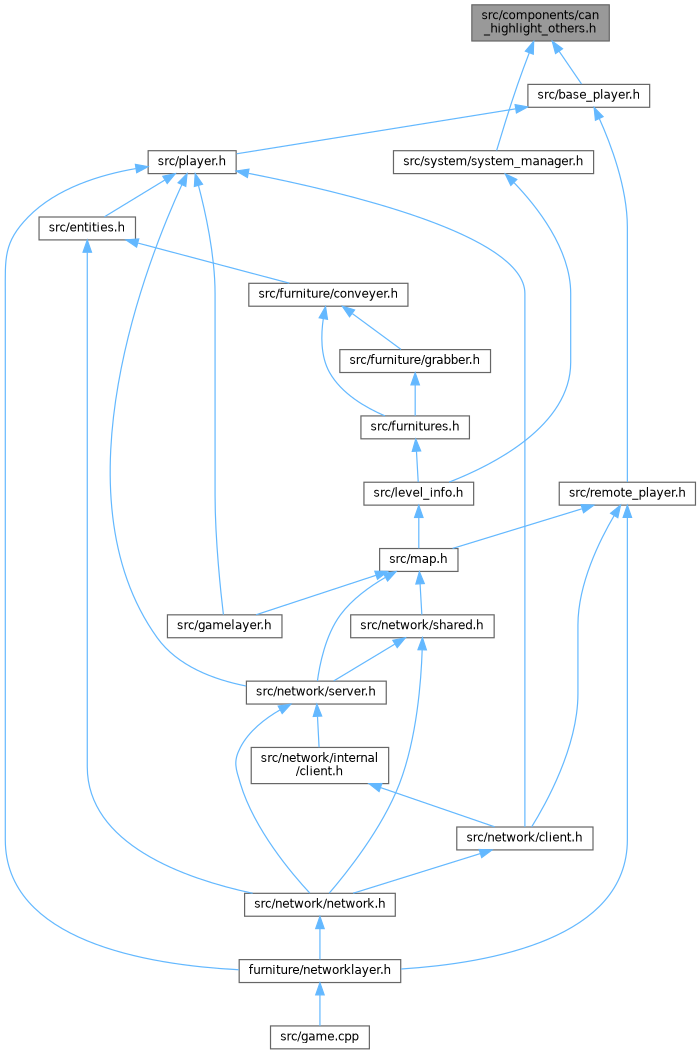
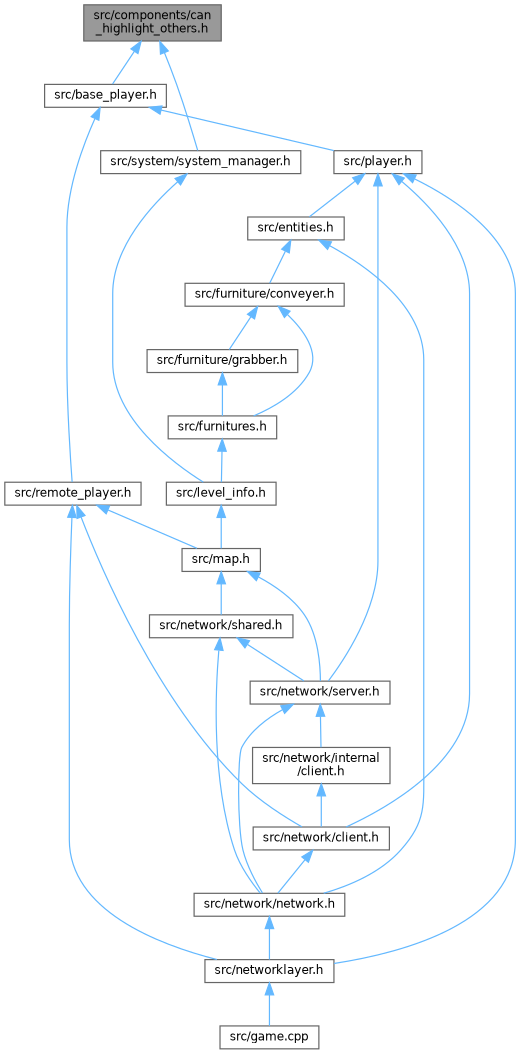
(225, 626) -> none
(320, 971) -> (269, 971)
